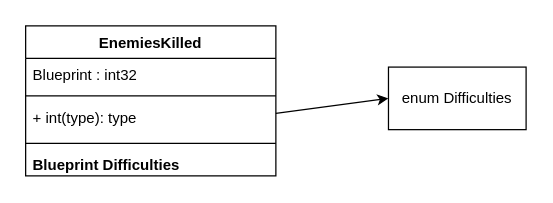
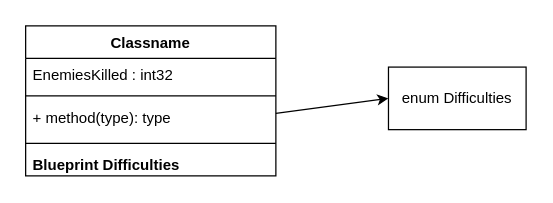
(151, 43) -> (151, 43)
(93, 76) -> (106, 76)
(97, 118) -> (111, 118)
